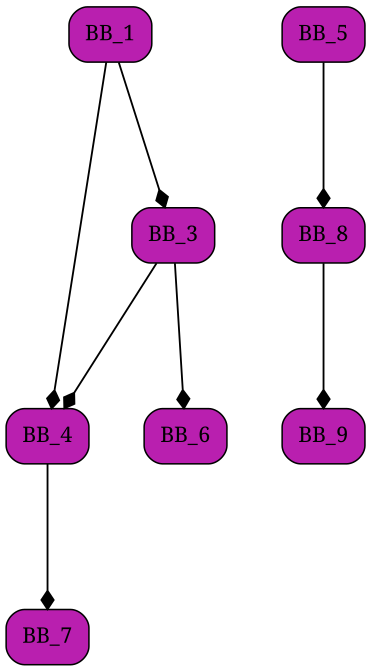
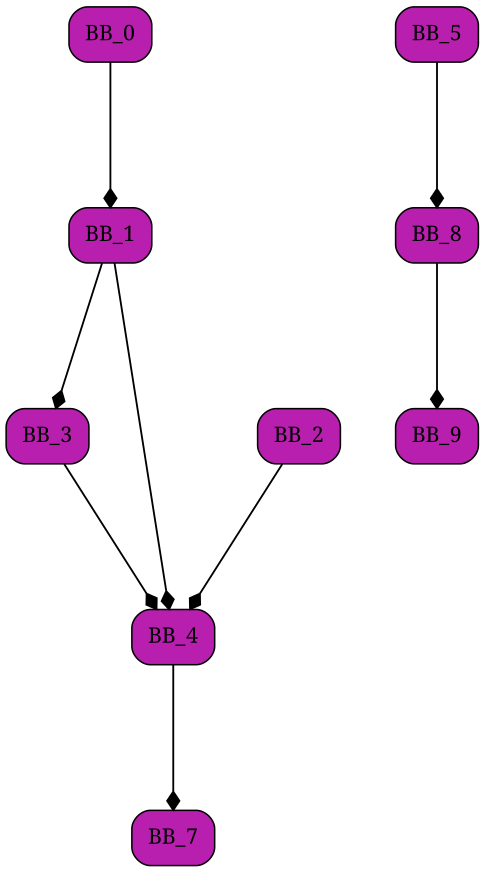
none -> (110, 34)
(186, 436) -> none
none -> (299, 436)
